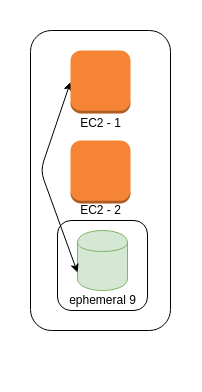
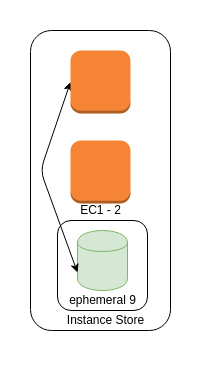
(101, 124) -> none
(101, 211) -> (101, 211)
none -> (106, 321)
